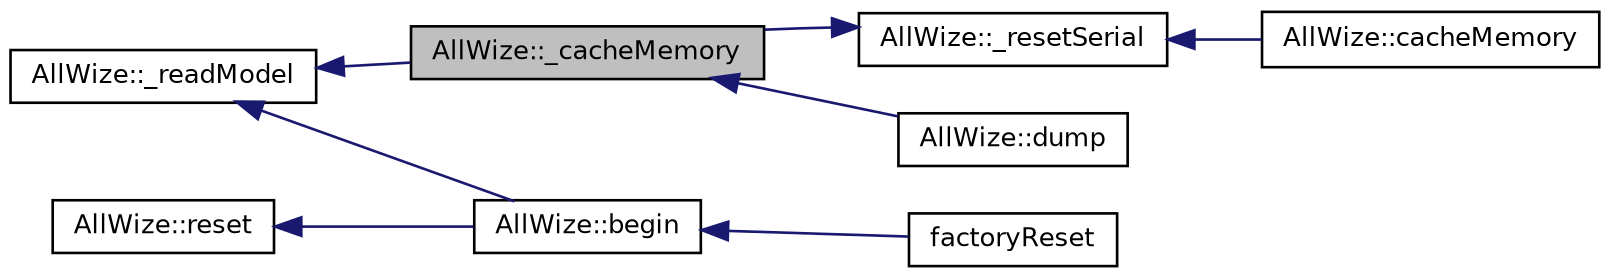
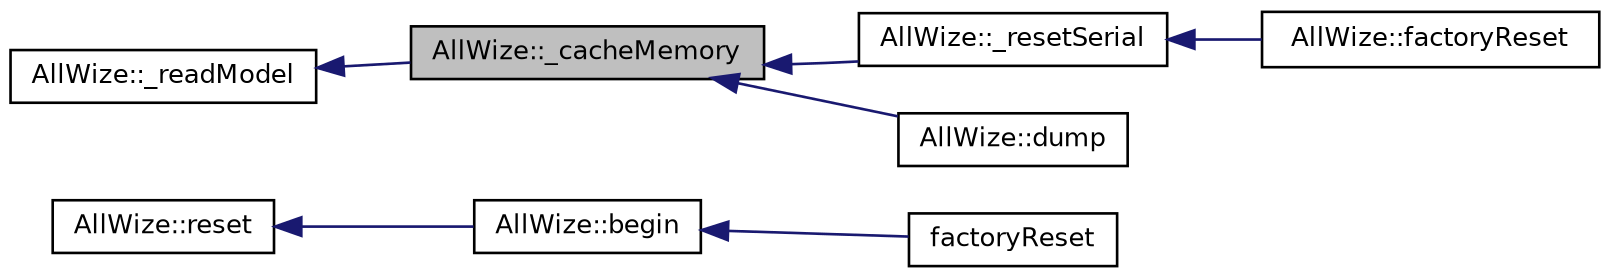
(798, 28) -> (825, 63)
(1431, 40) -> (1431, 40)
(388, 156) -> none
